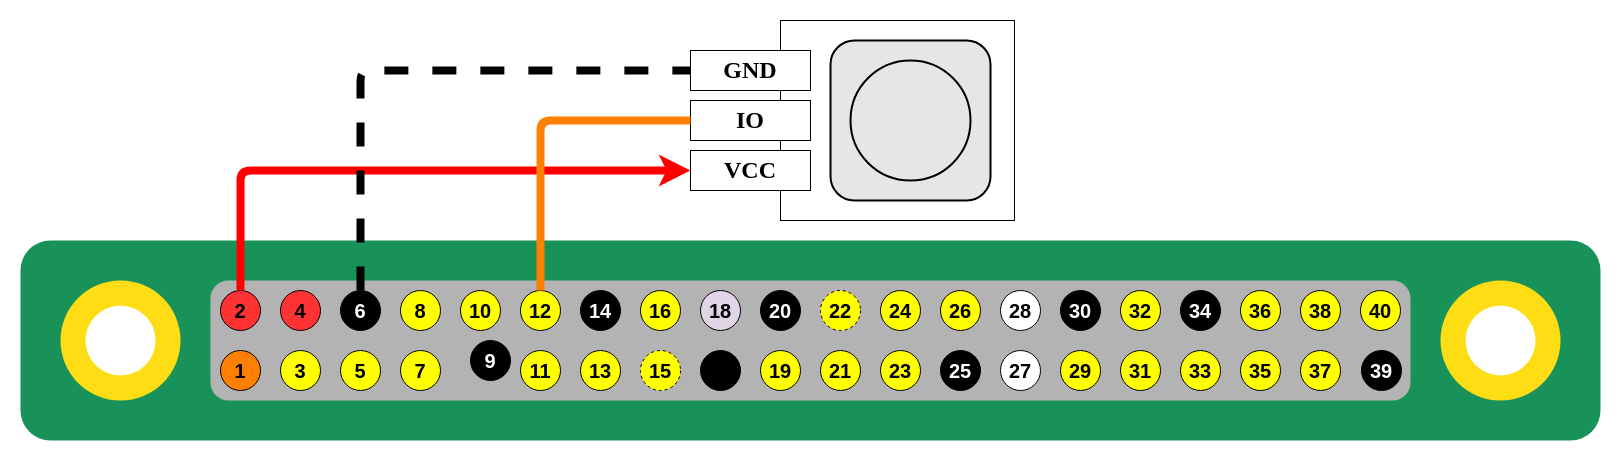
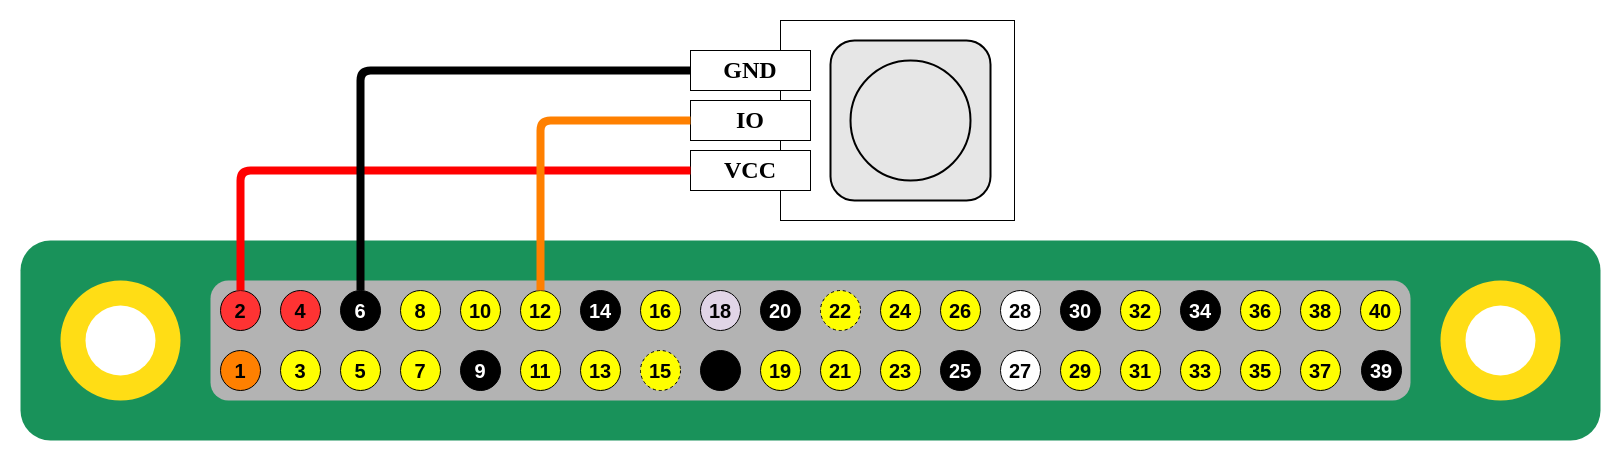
(419, 71) -> (419, 71)
(358, 171) -> (687, 171)
(491, 361) -> (481, 371)
